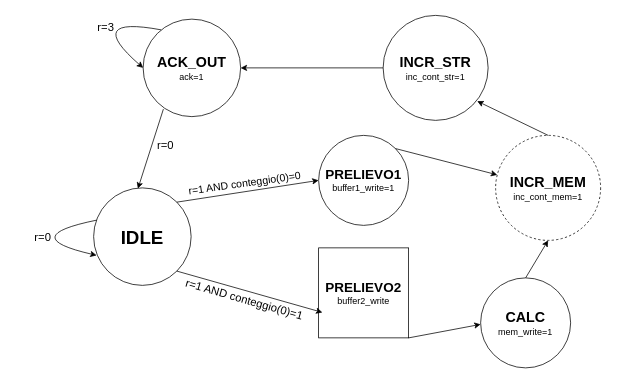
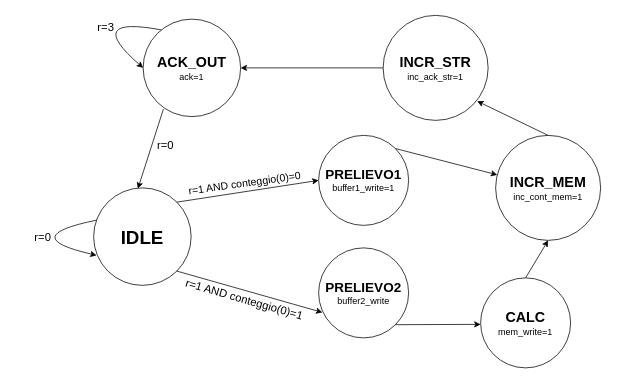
(435, 68) -> (435, 68)
(548, 188) -> (548, 188)
(363, 293) -> (363, 293)
